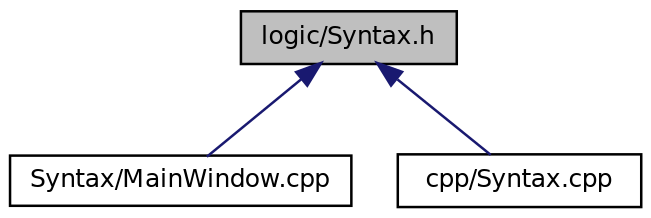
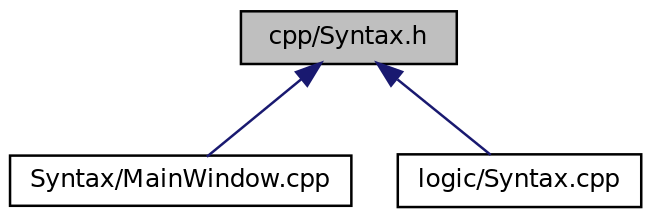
(349, 38) -> (349, 38)
(520, 181) -> (520, 181)
